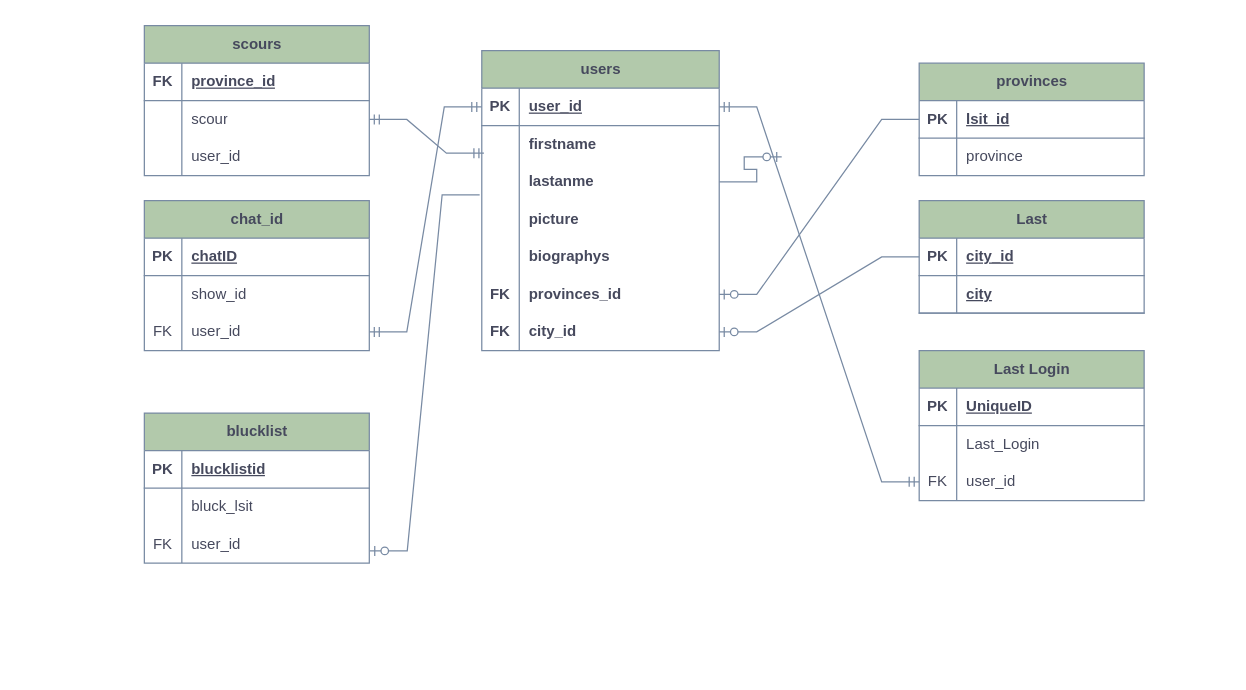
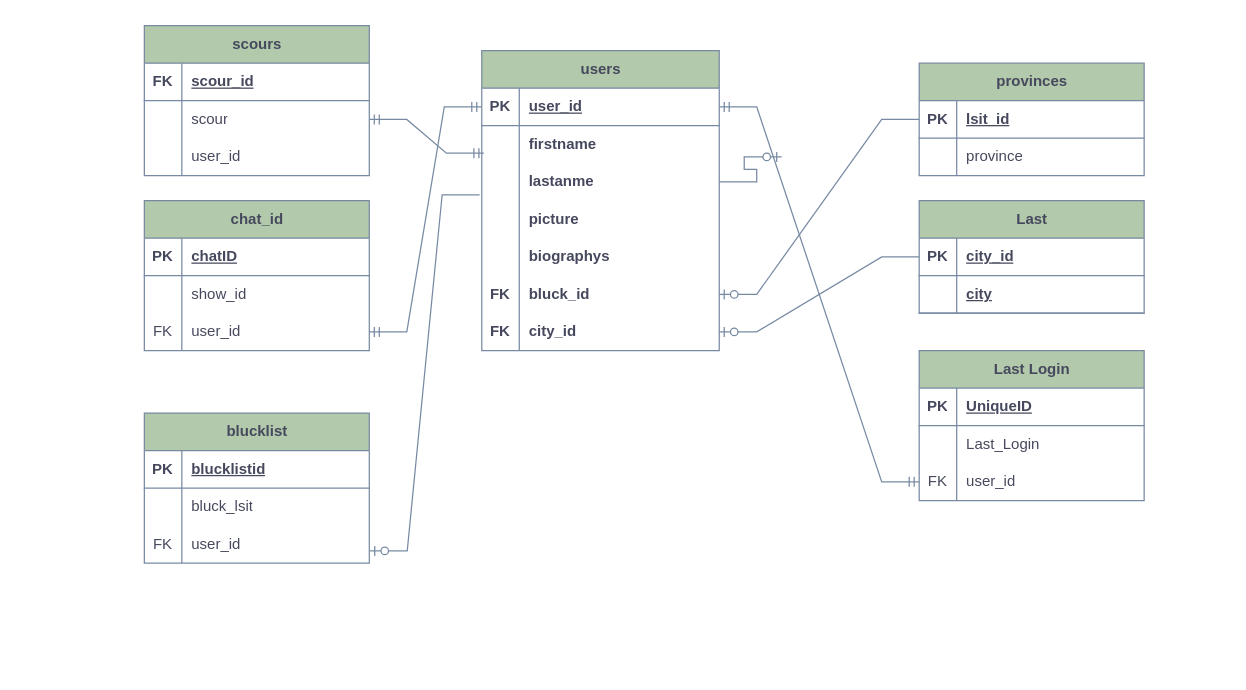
(234, 82) -> (224, 82)
(576, 294) -> (559, 294)
